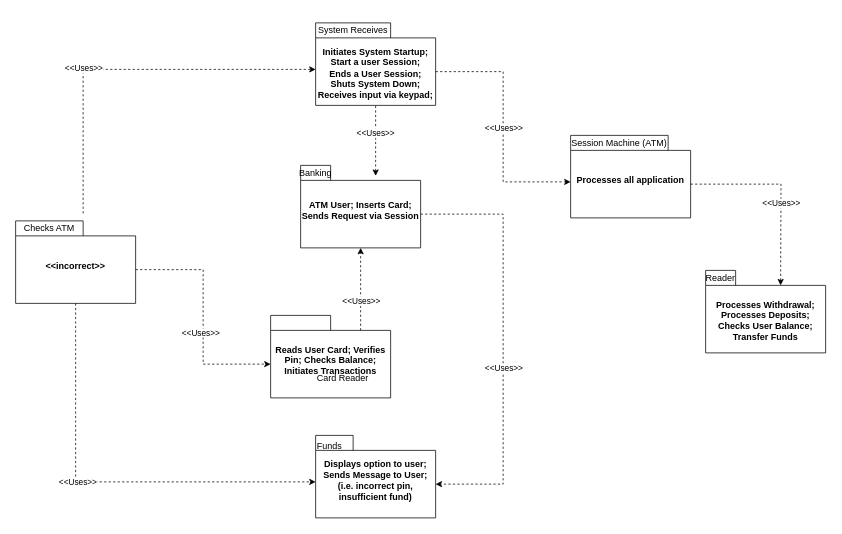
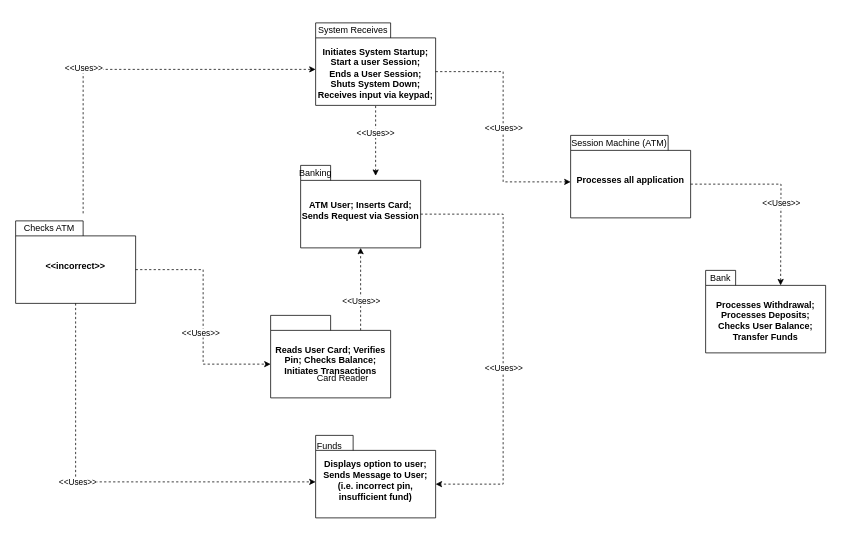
(720, 278) -> (720, 278)
